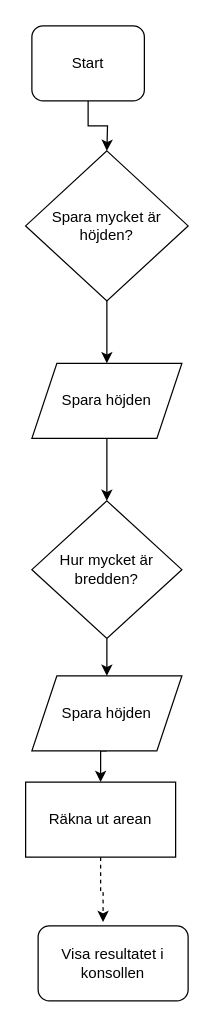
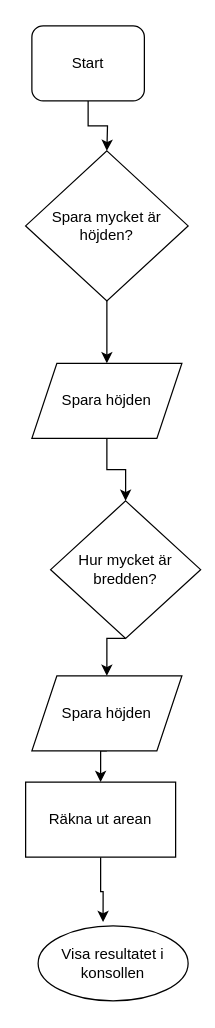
(107, 569) -> (126, 569)
(101, 887) -> (101, 887)
(113, 963) -> (113, 963)
